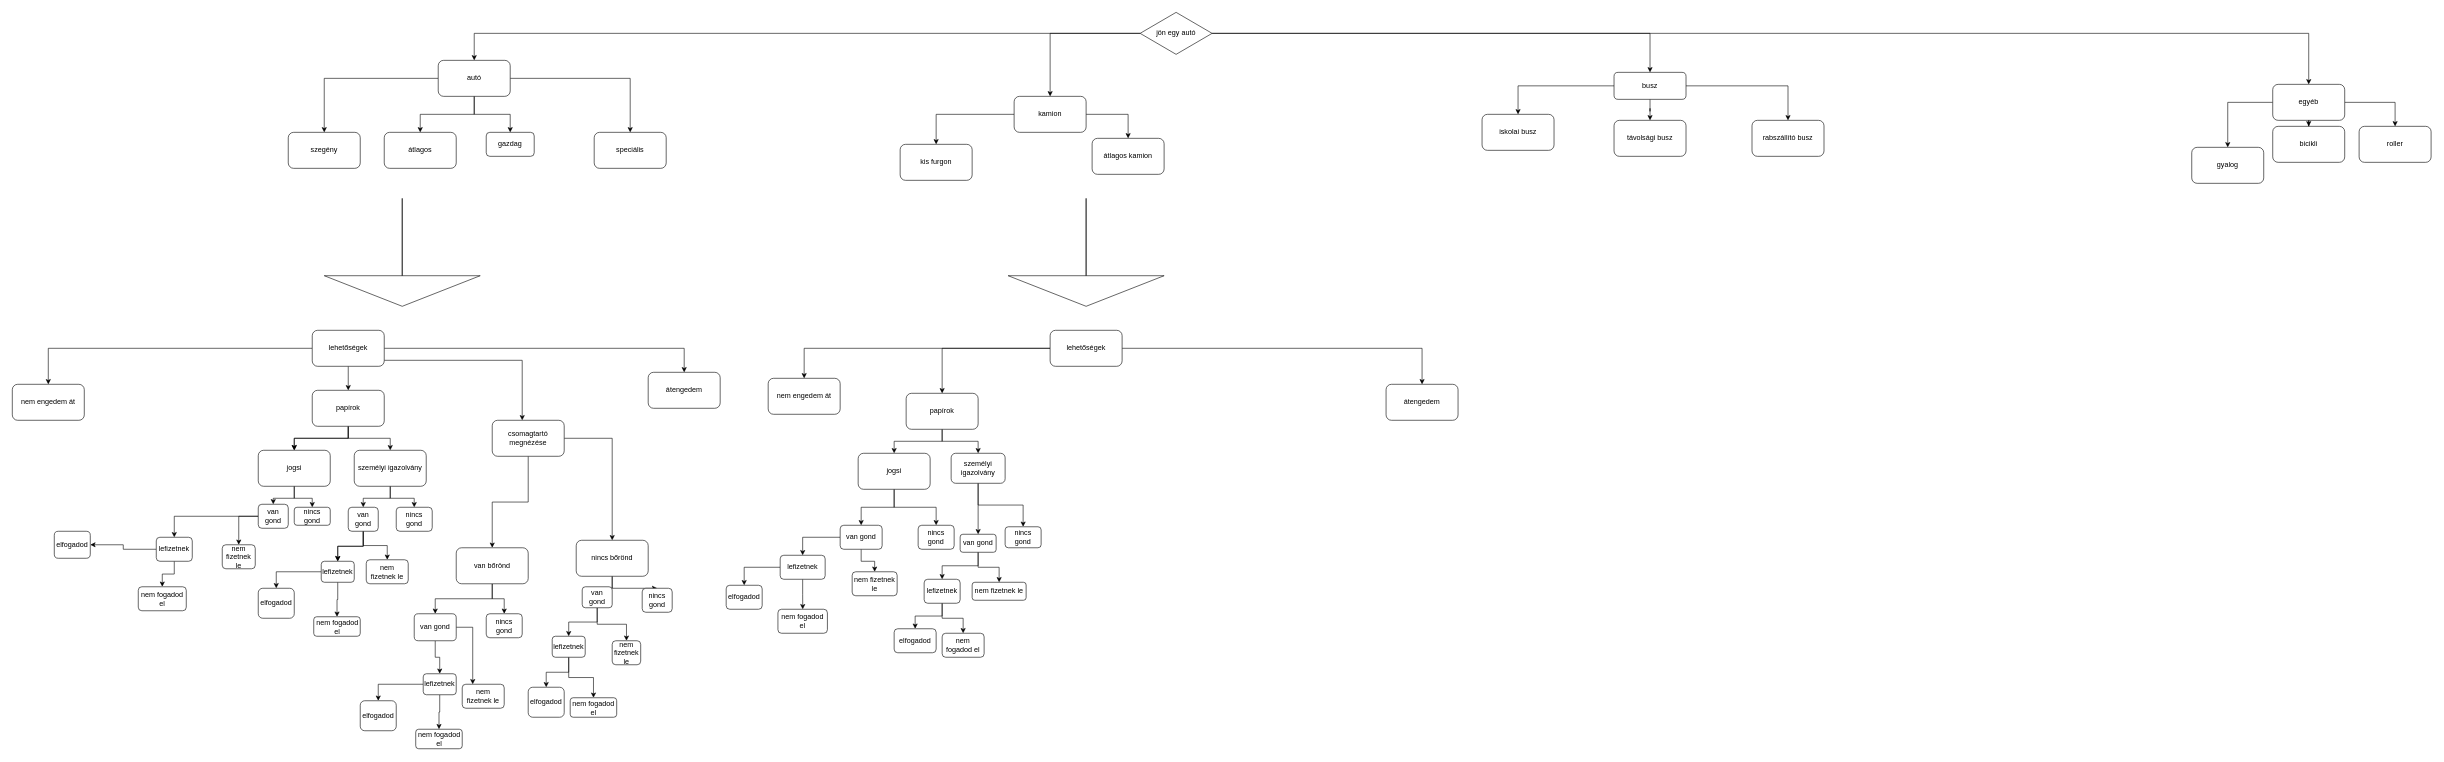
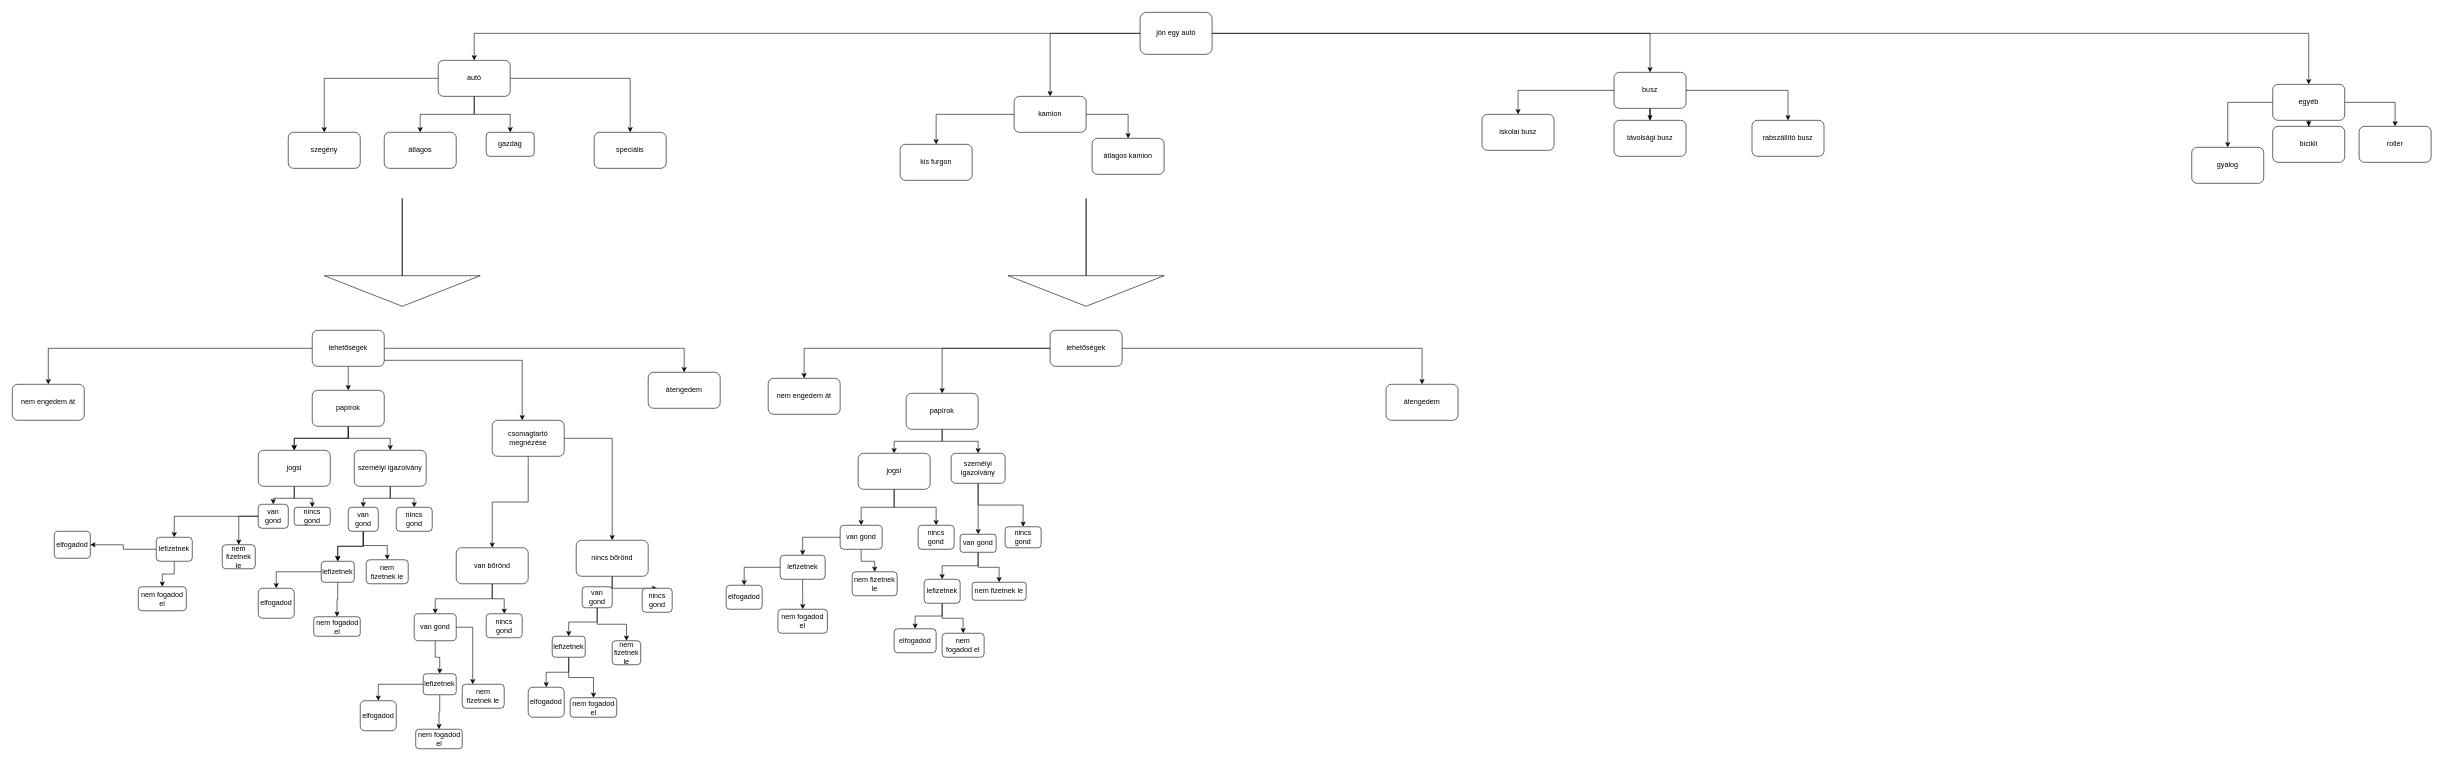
(1176, 33) -> (1176, 33)
(1650, 86) -> (1650, 90)
